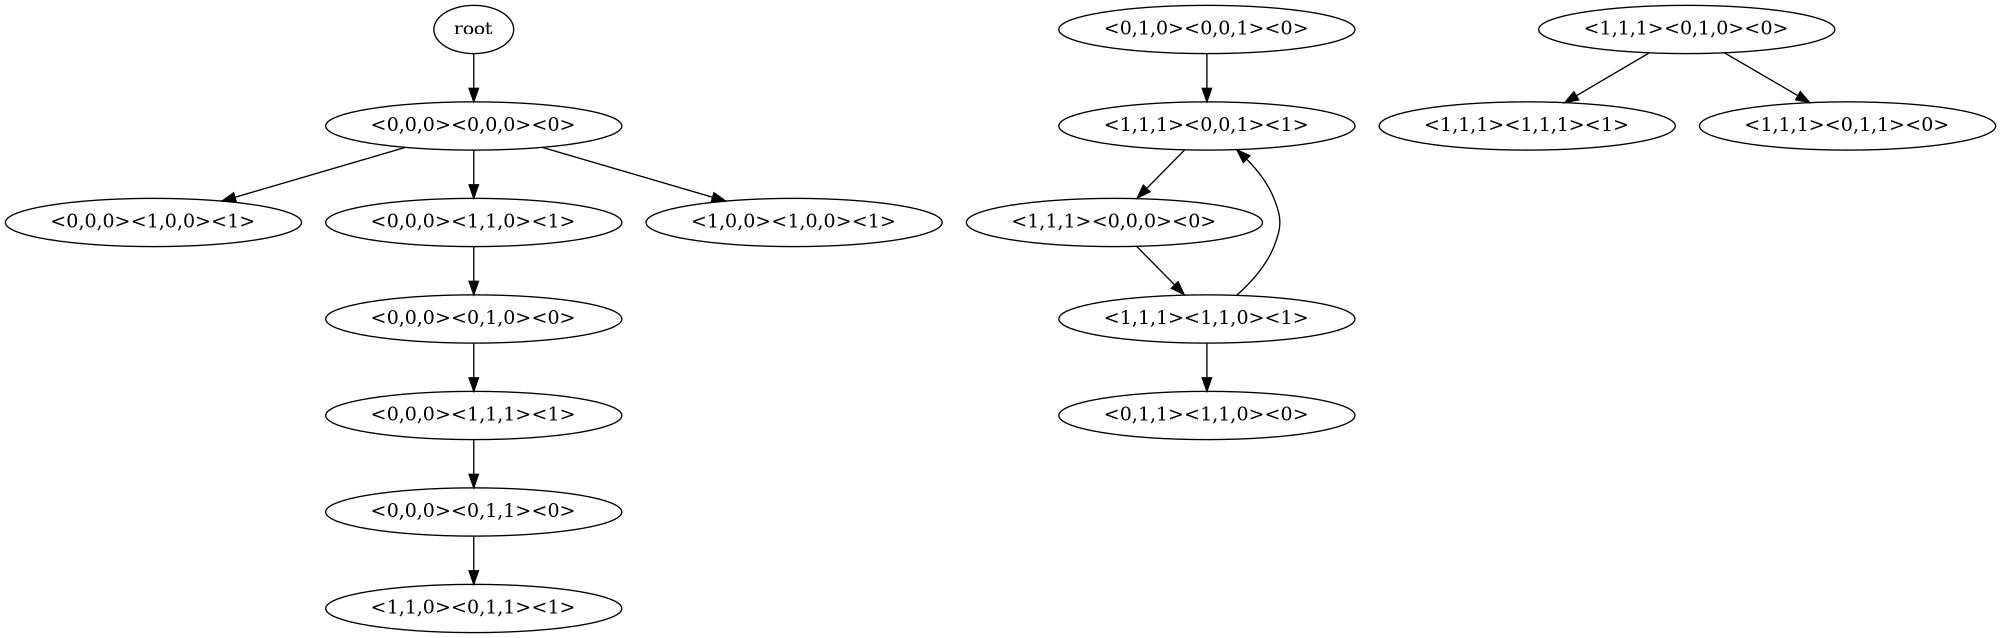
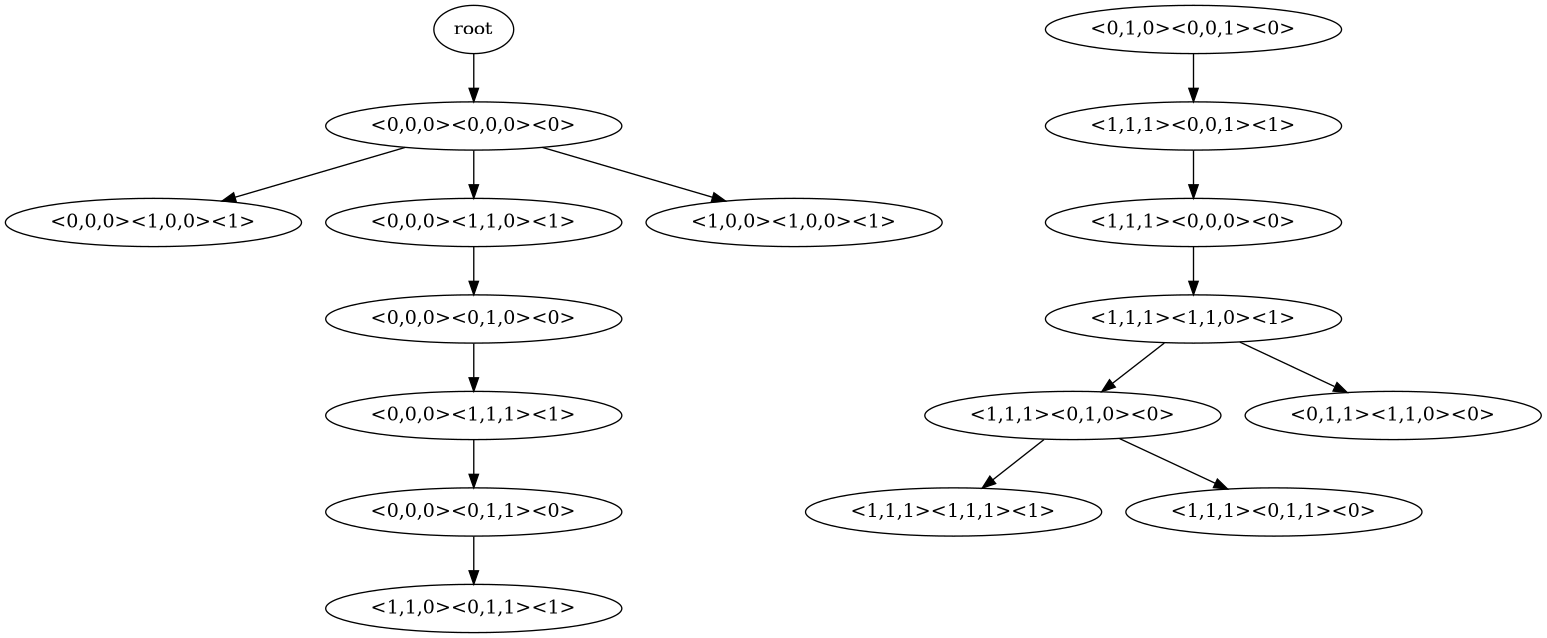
(1279, 229) -> (1138, 363)
